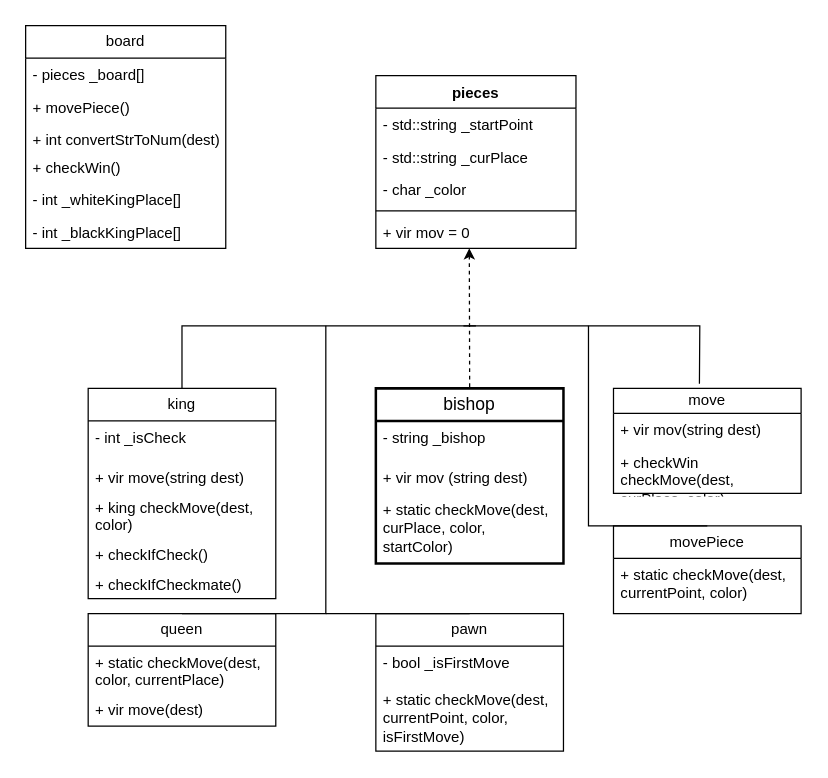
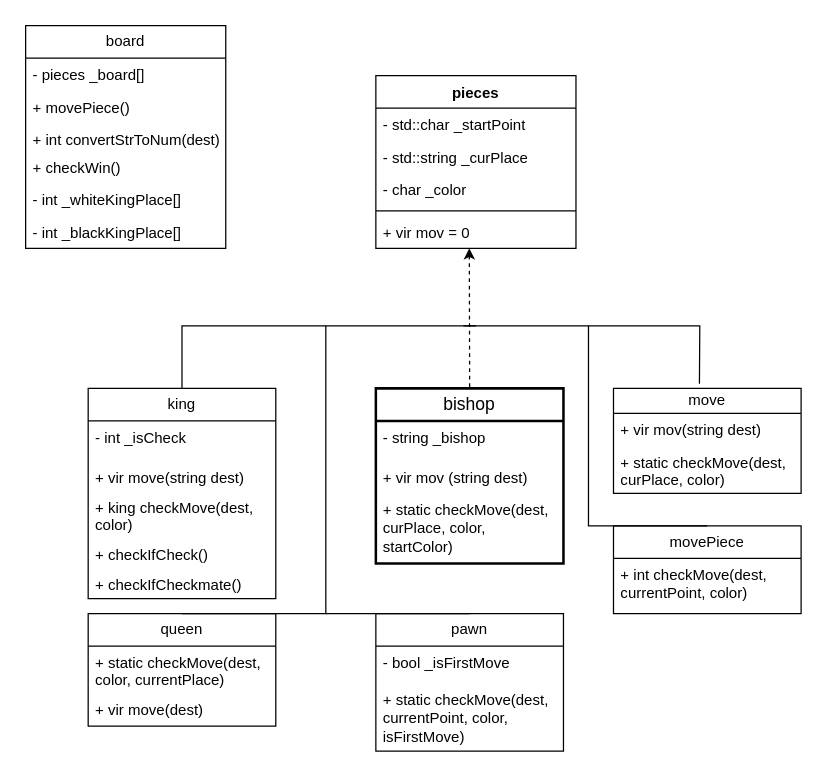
(476, 126) -> (470, 126)
(708, 472) -> (708, 472)
(708, 585) -> (708, 585)
